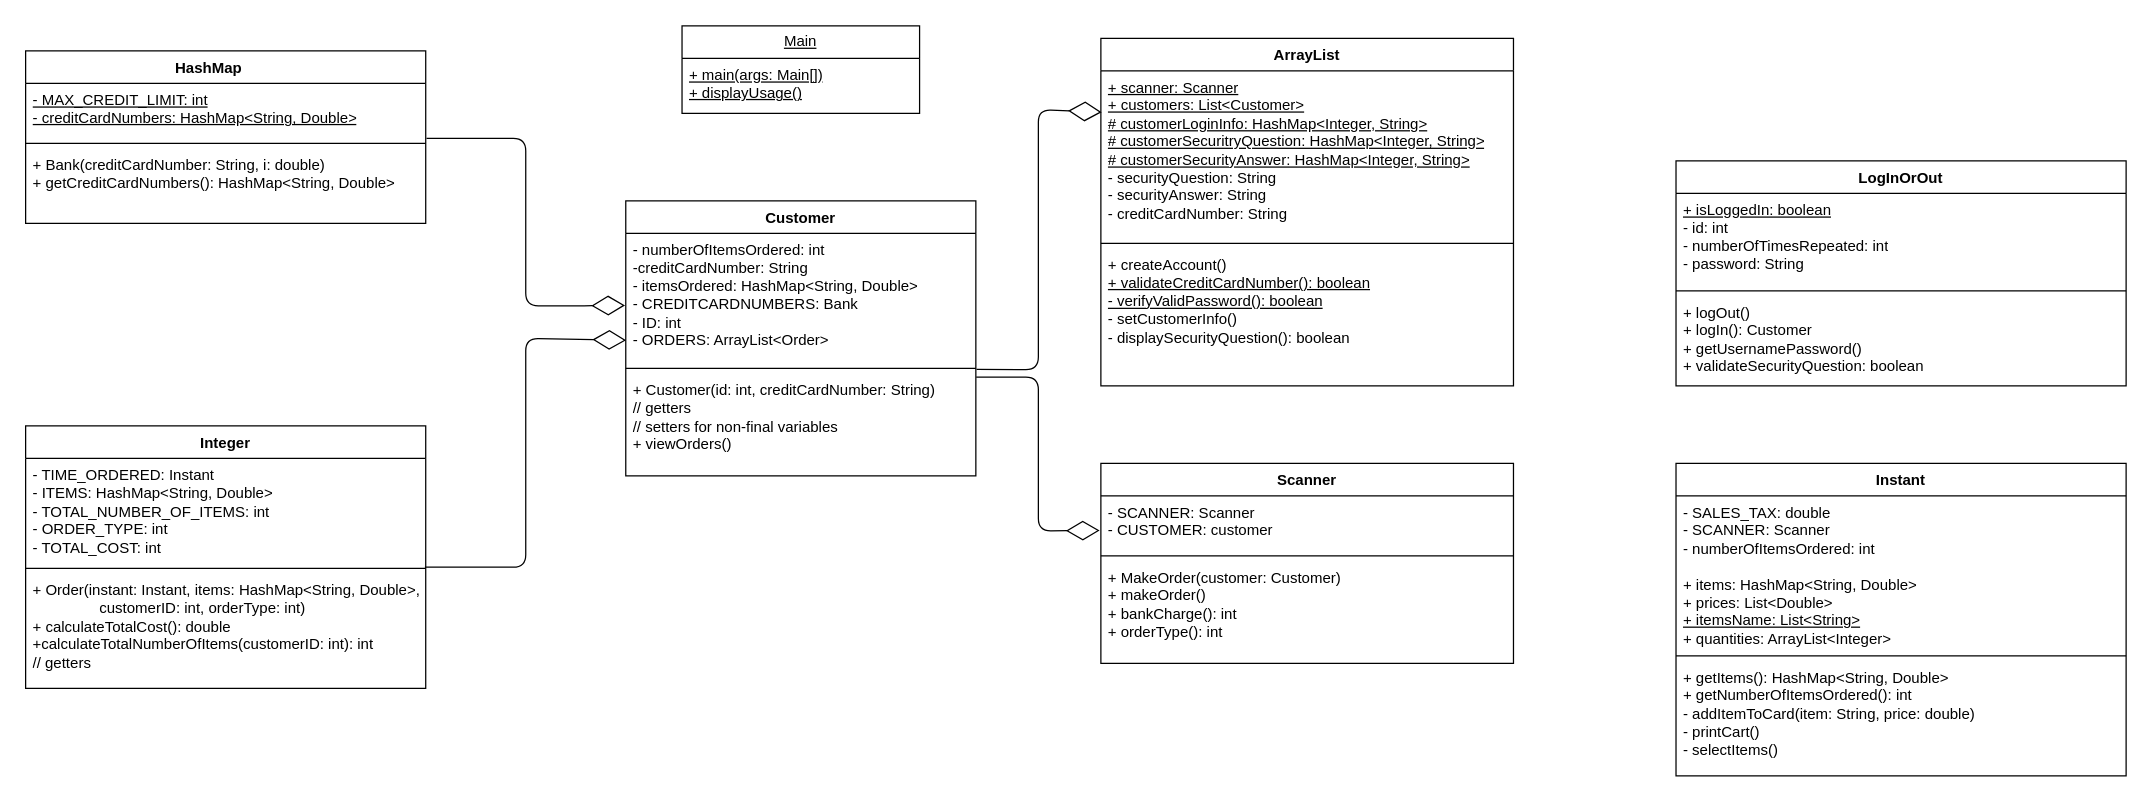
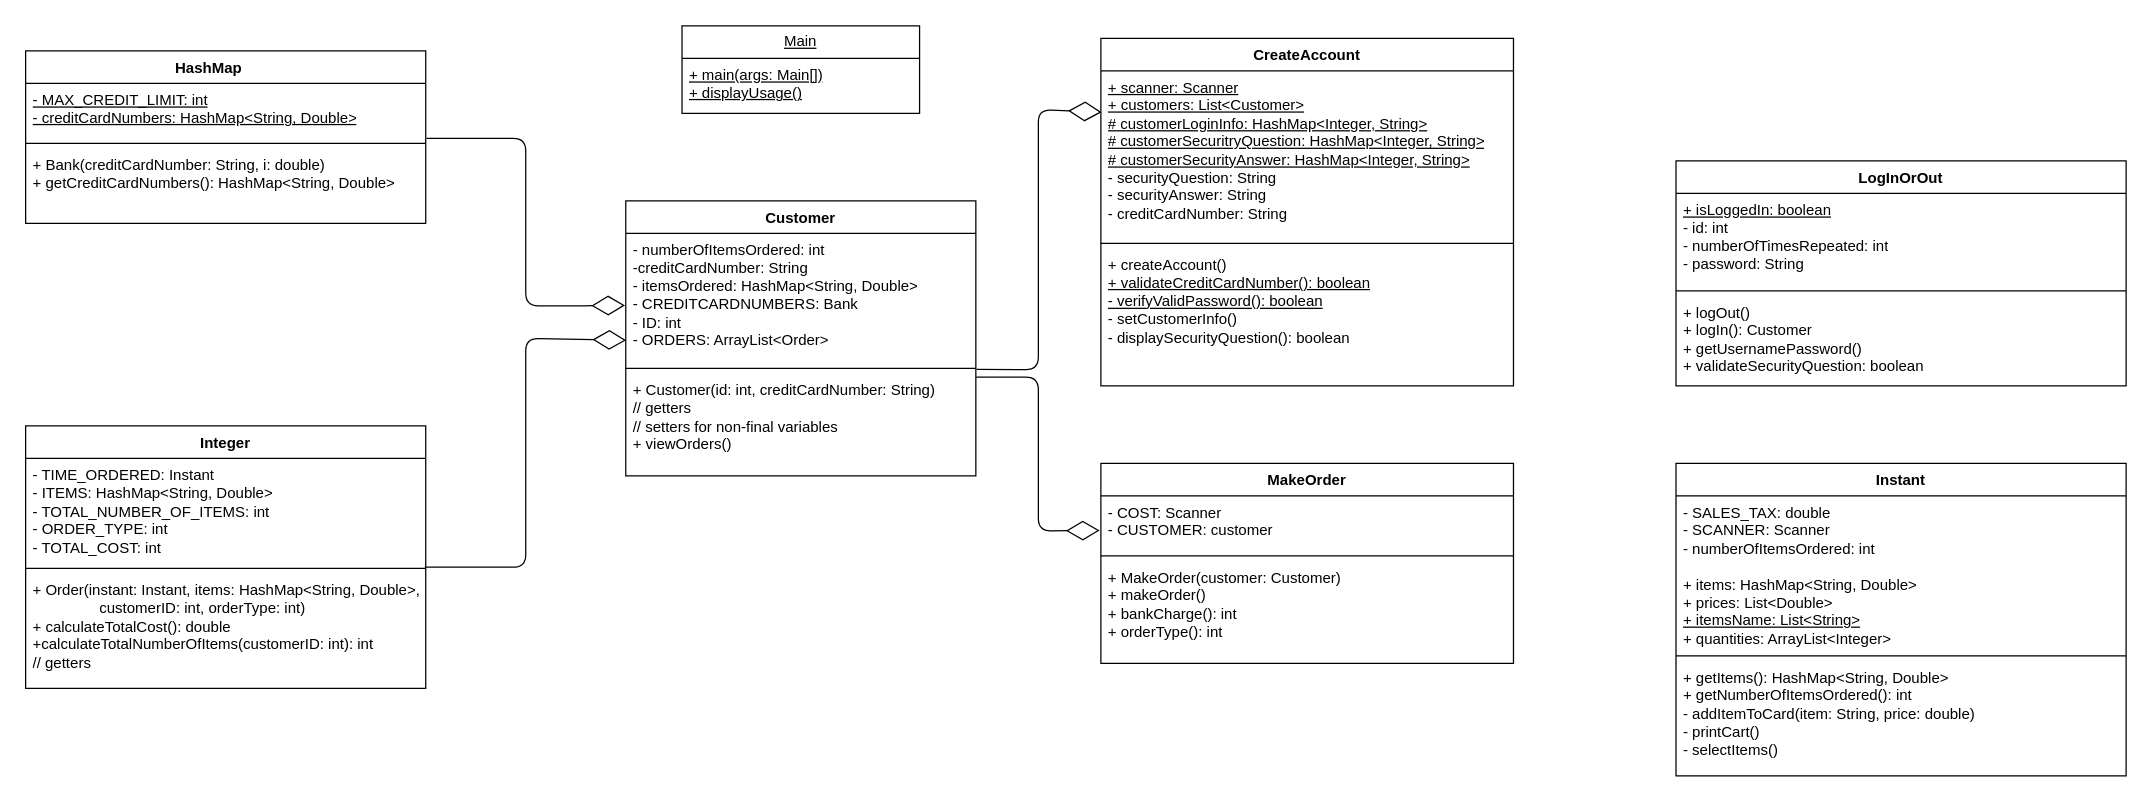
(1307, 56) -> (1307, 56)
(1307, 481) -> (1307, 481)
(1186, 522) -> (1186, 522)
